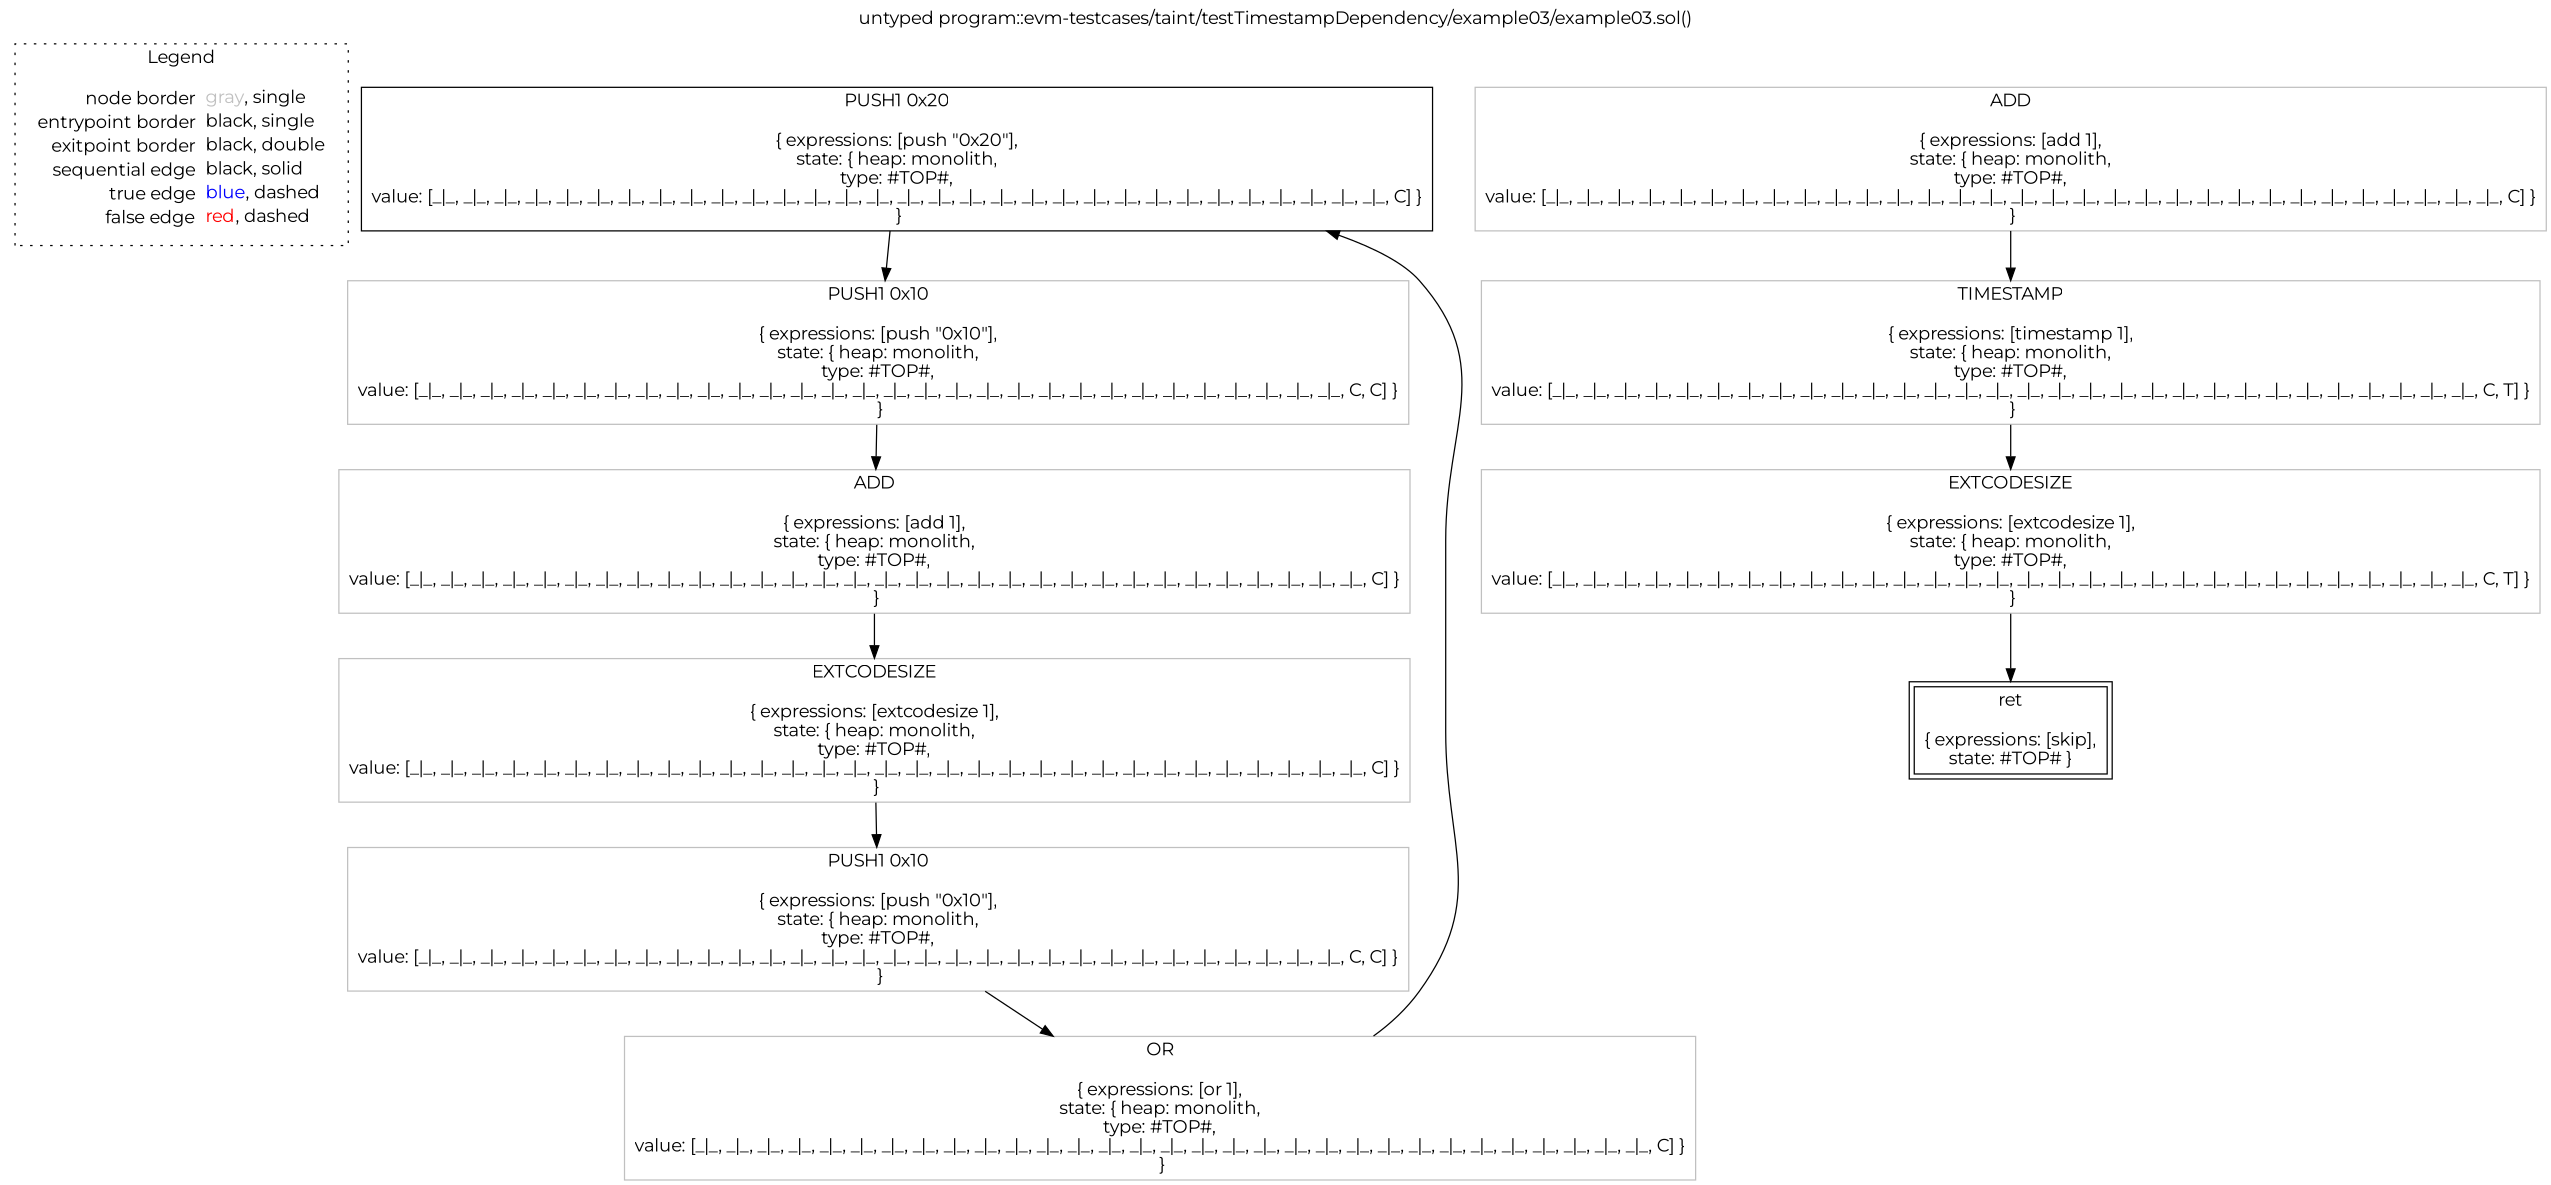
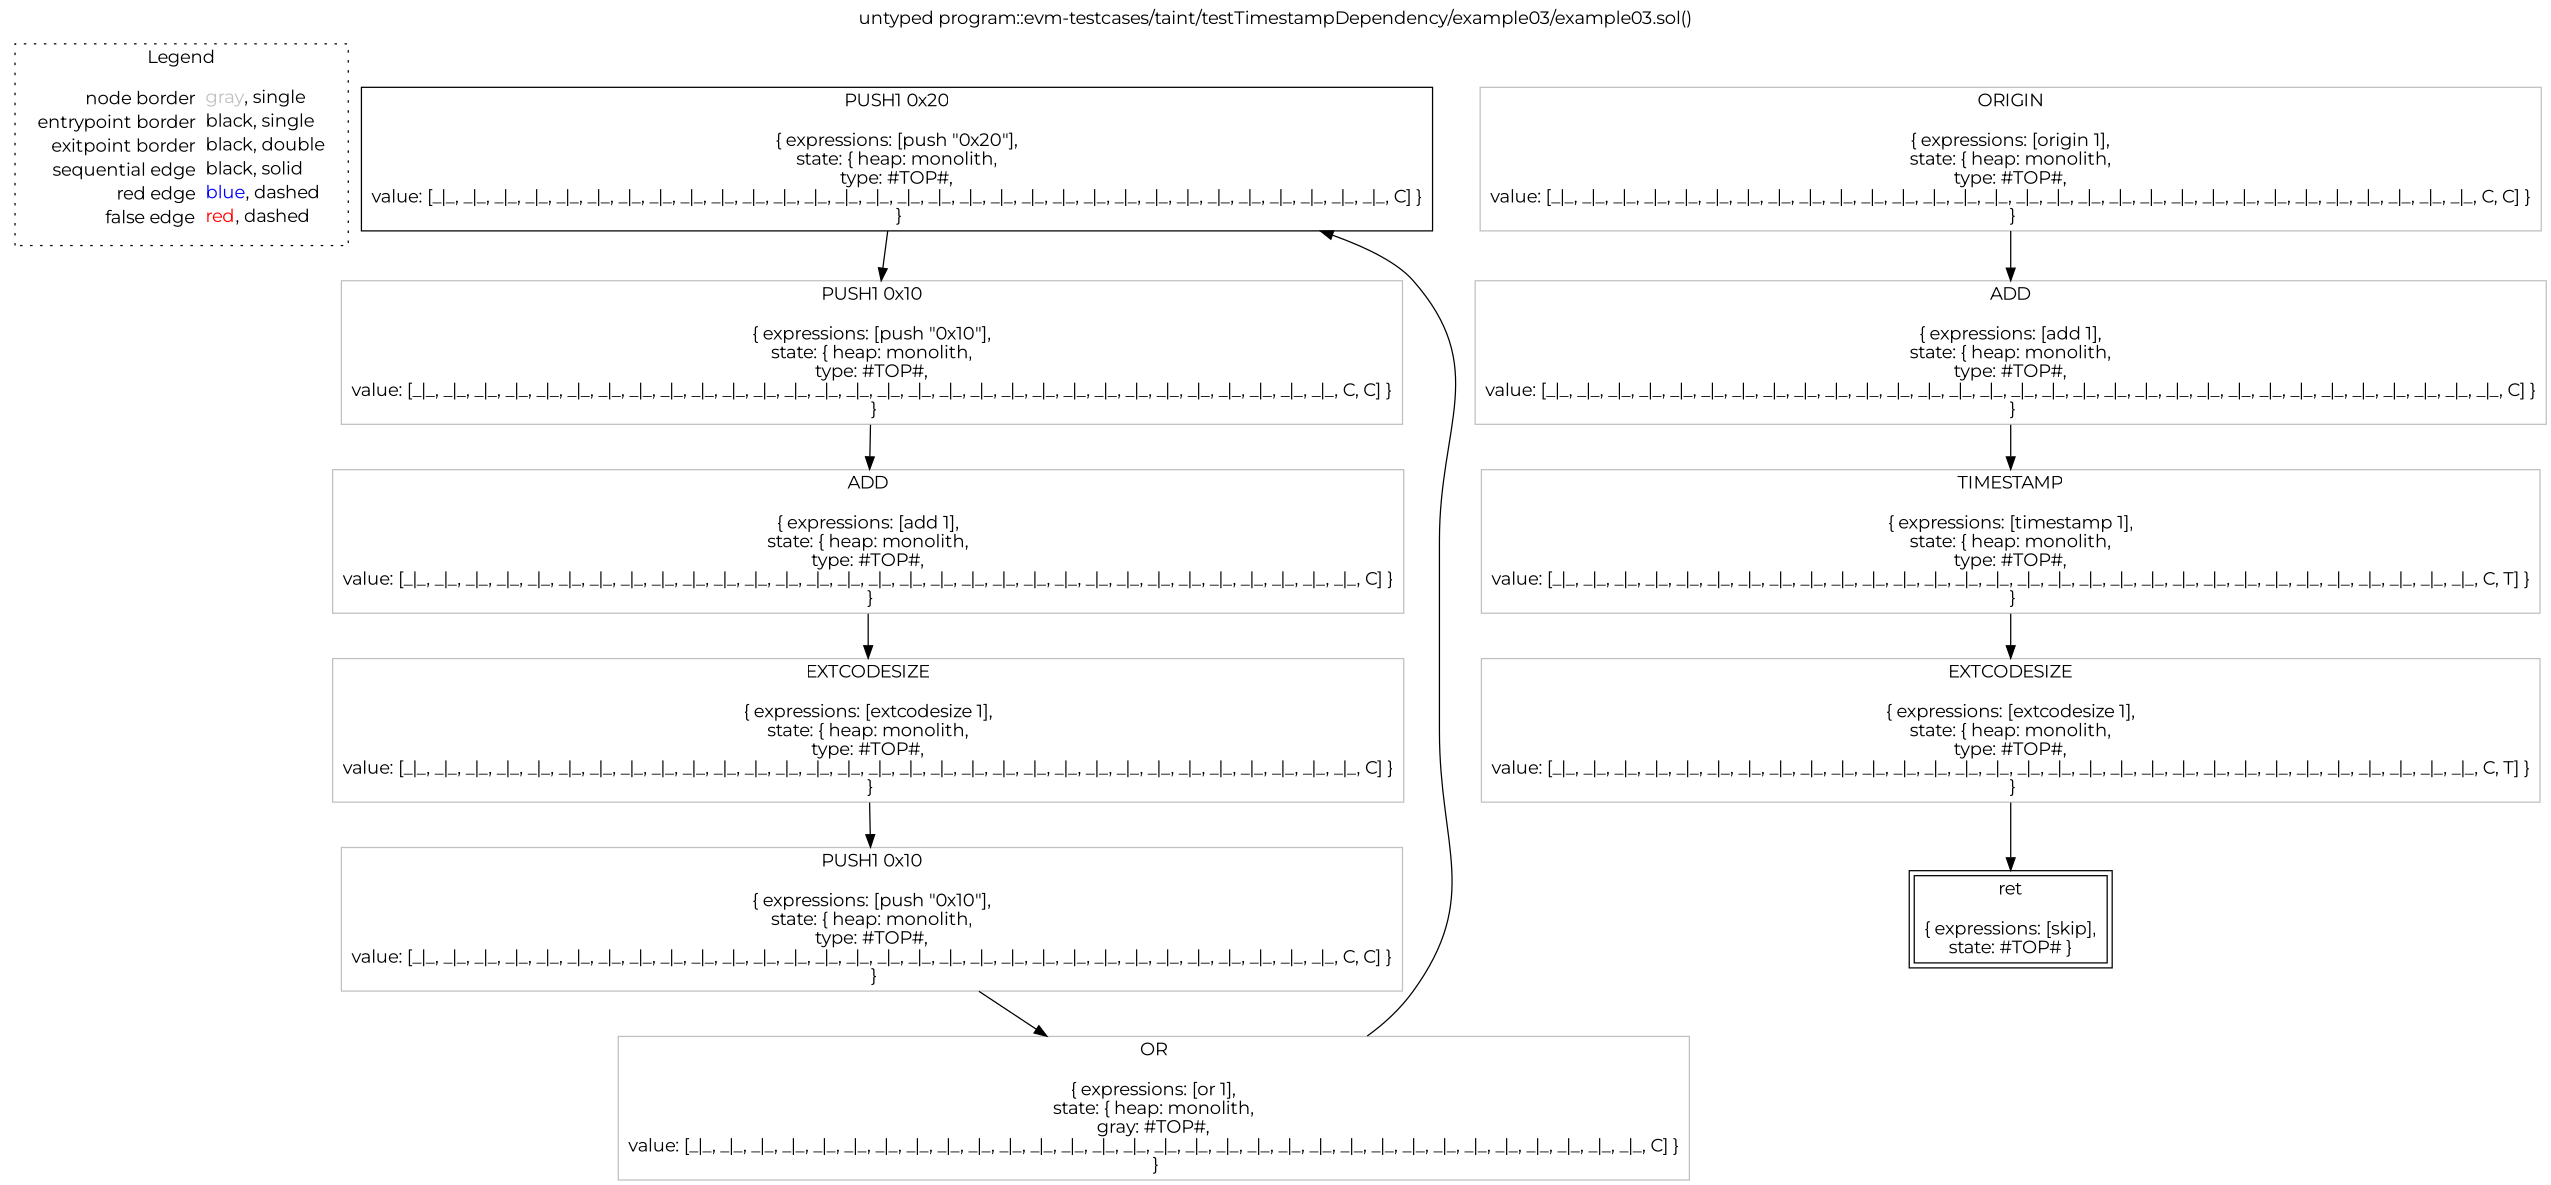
none -> (2011, 159)
(155, 194) -> (158, 194)
(1160, 1128) -> (1154, 1128)
